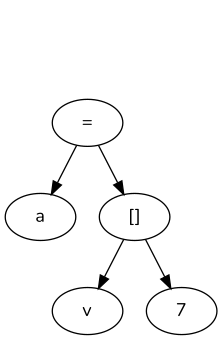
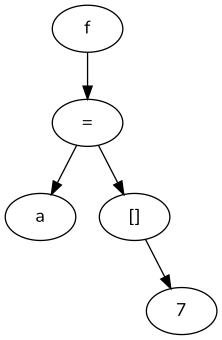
none -> (88, 29)
(88, 311) -> none
